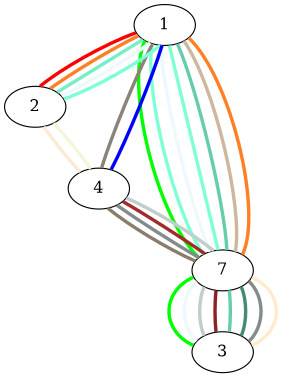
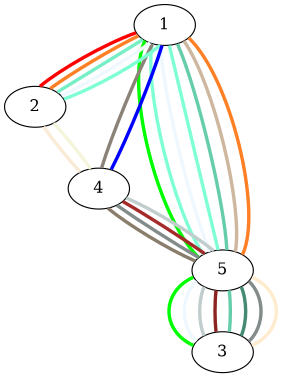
(223, 270) -> (223, 270)
